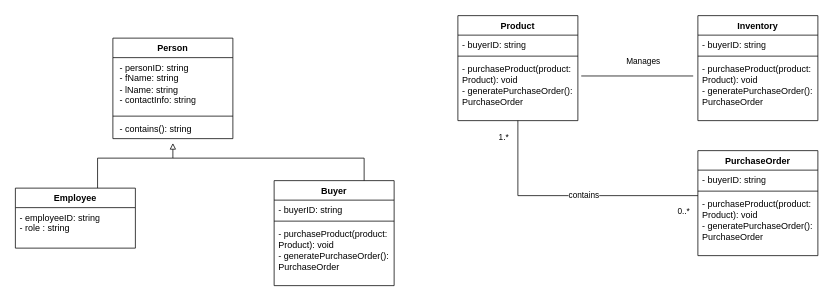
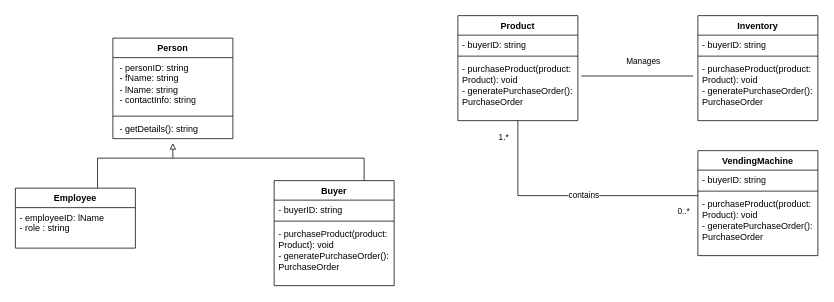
(162, 130) -> (166, 130)
(758, 161) -> (758, 161)
(64, 223) -> (62, 223)
